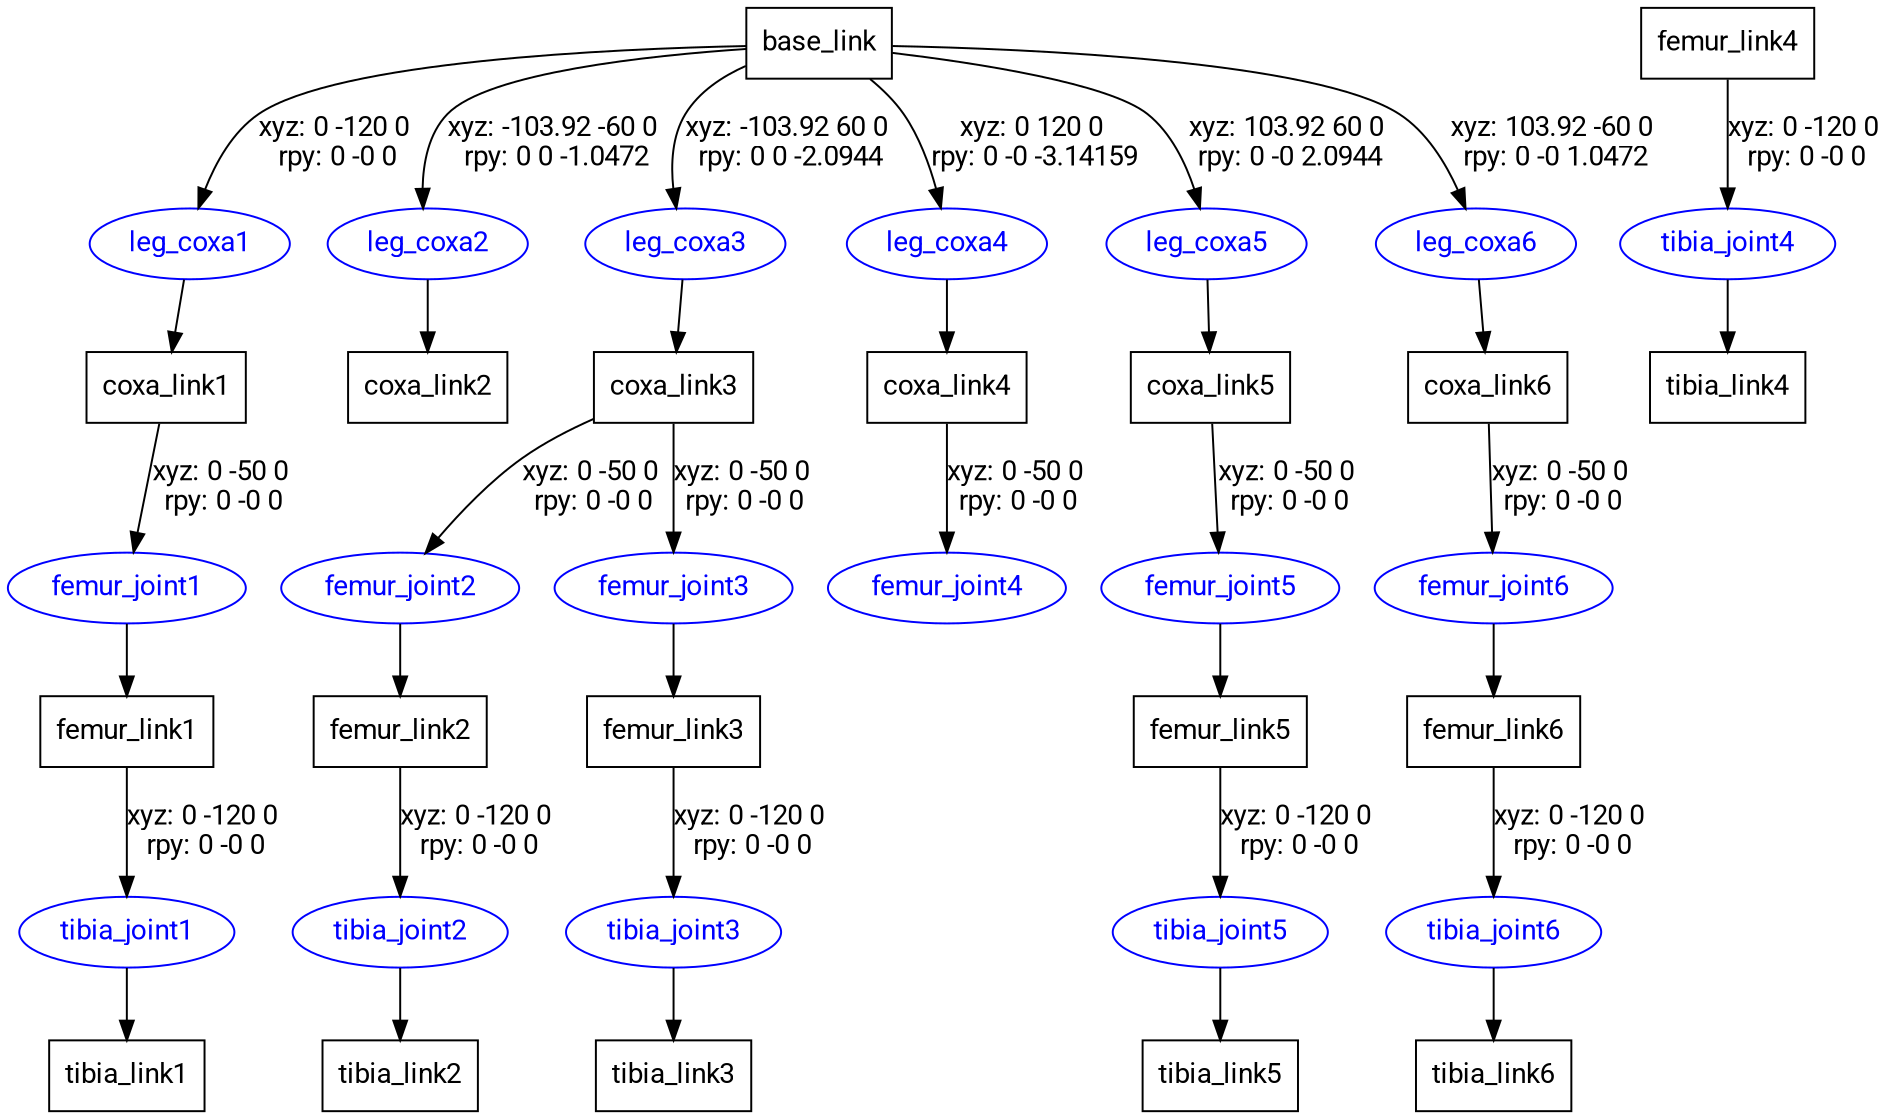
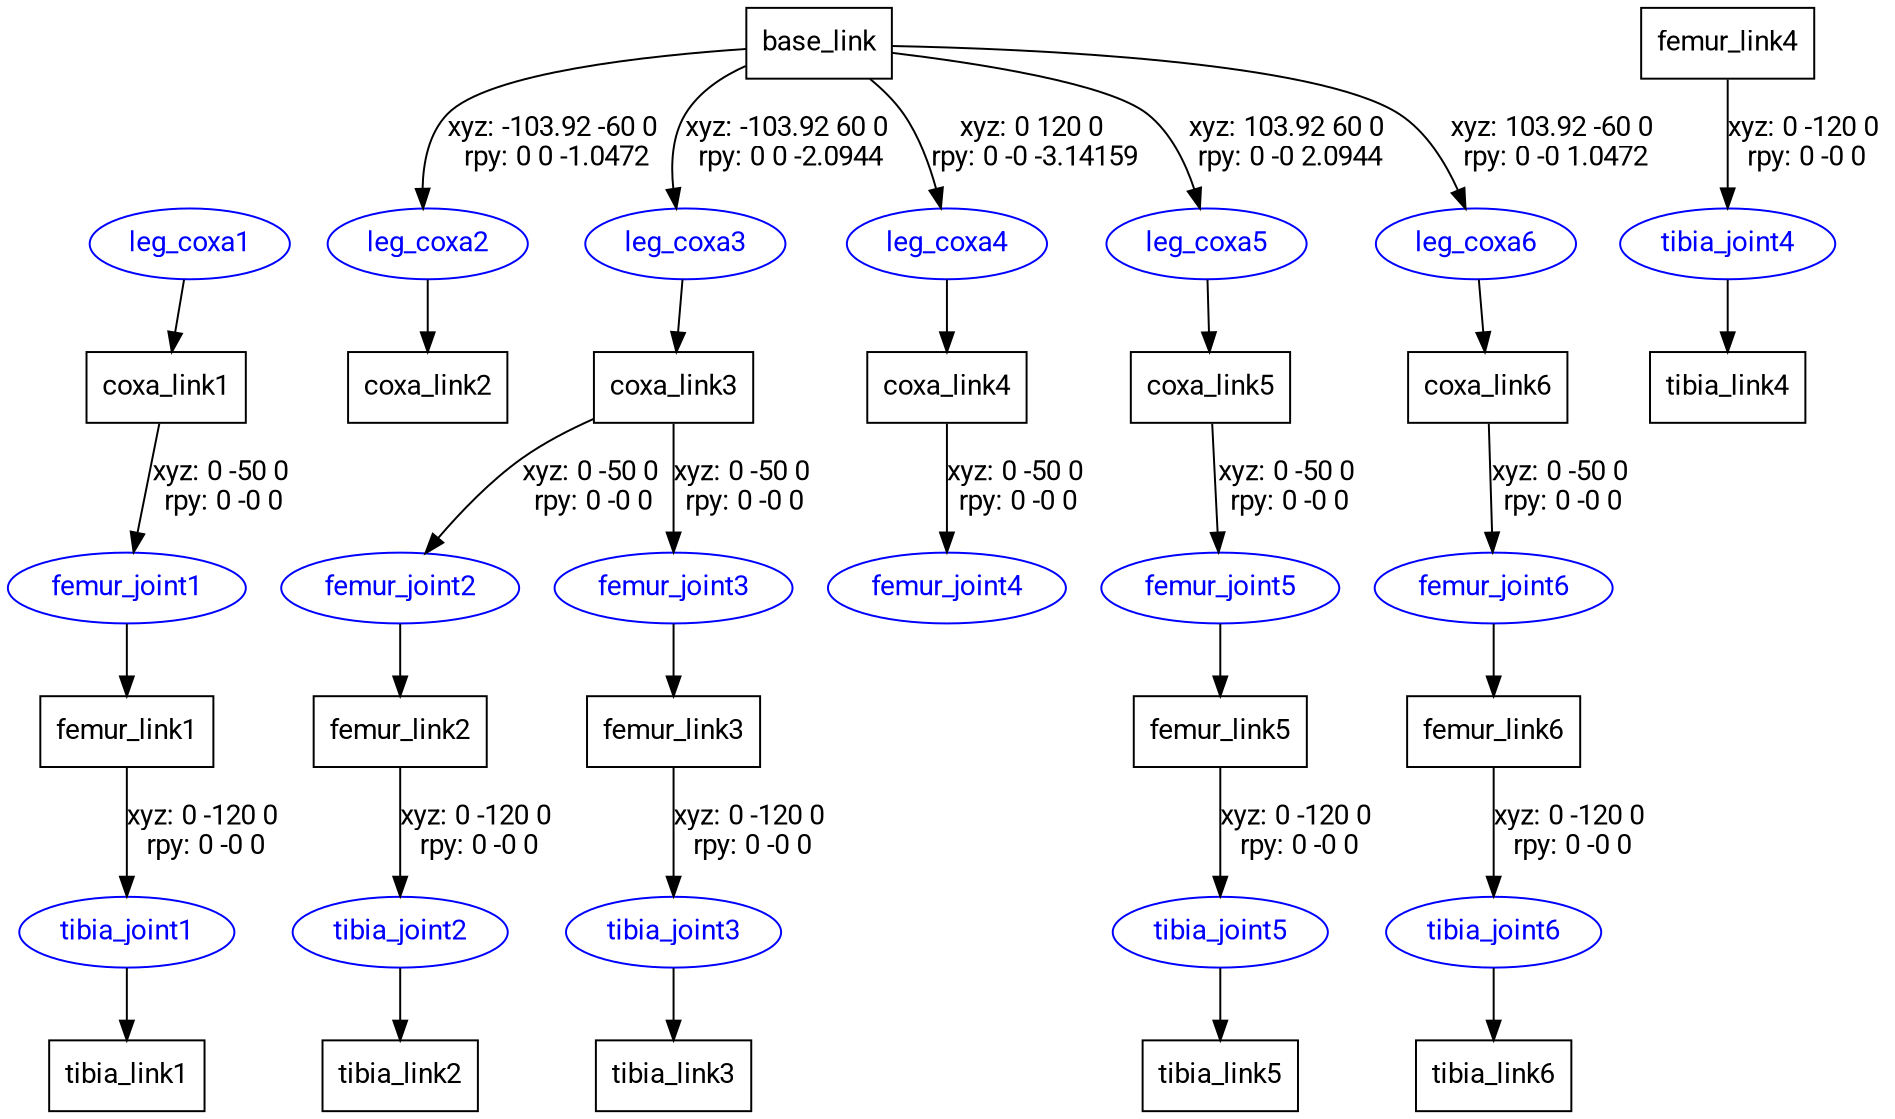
(452, 65) -> none
